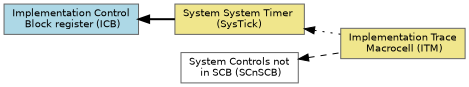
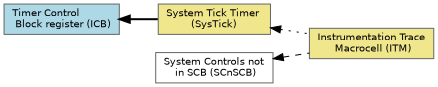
(71, 19) -> (62, 19)
(240, 19) -> (214, 19)
(403, 43) -> (372, 43)
